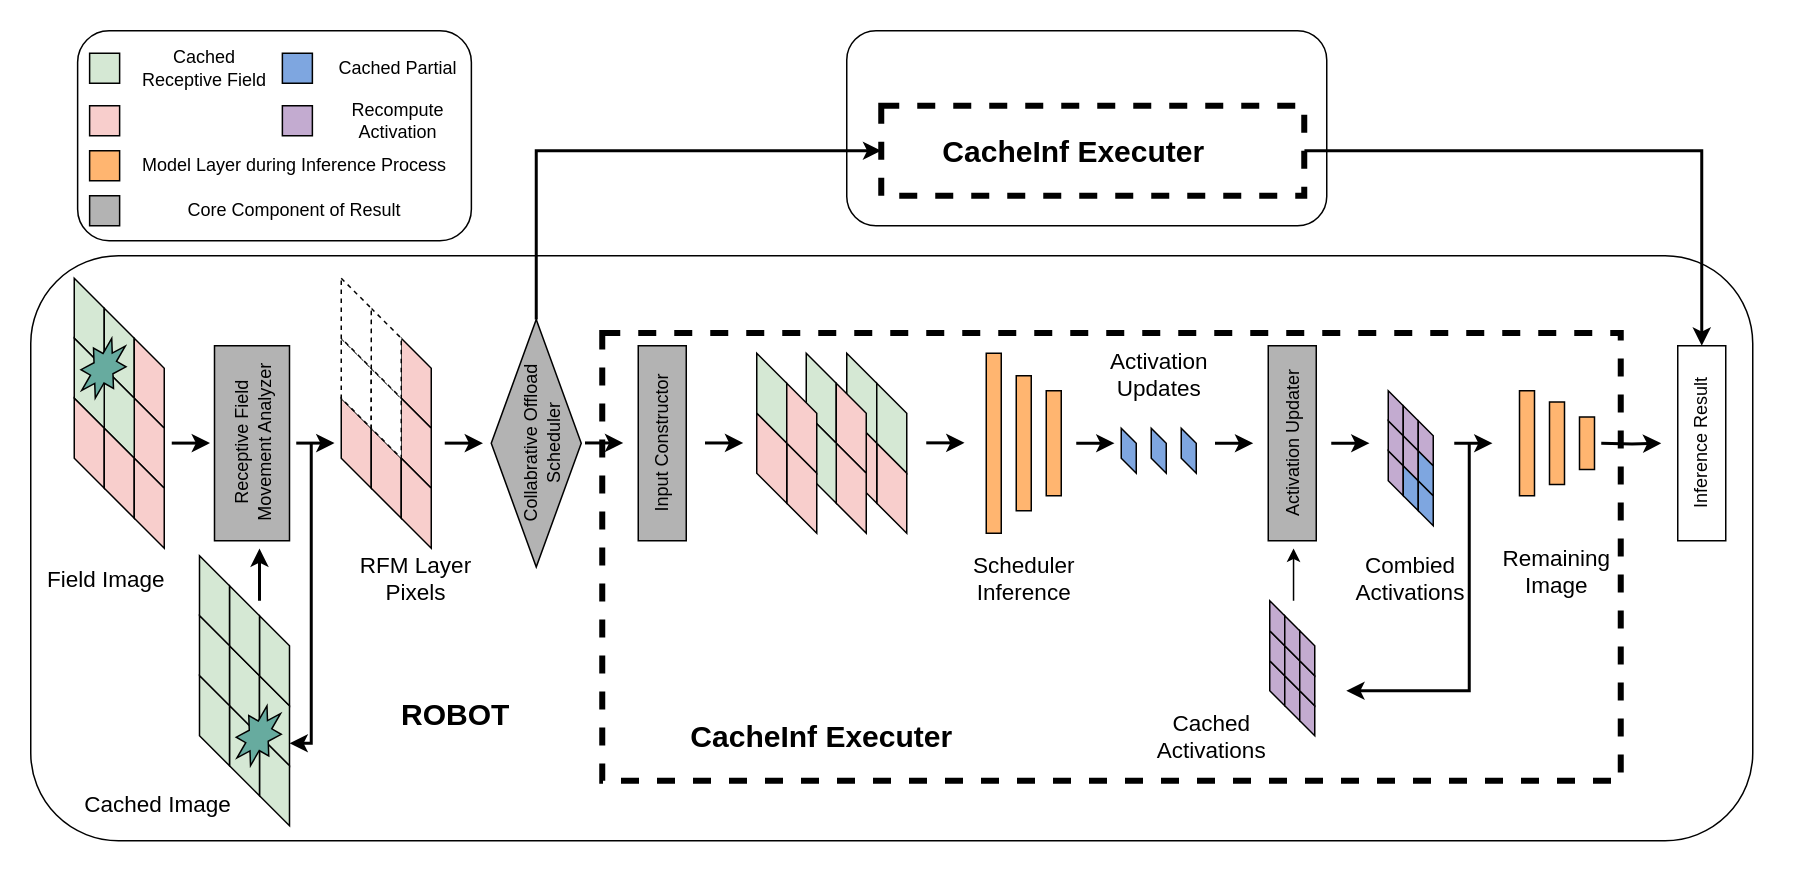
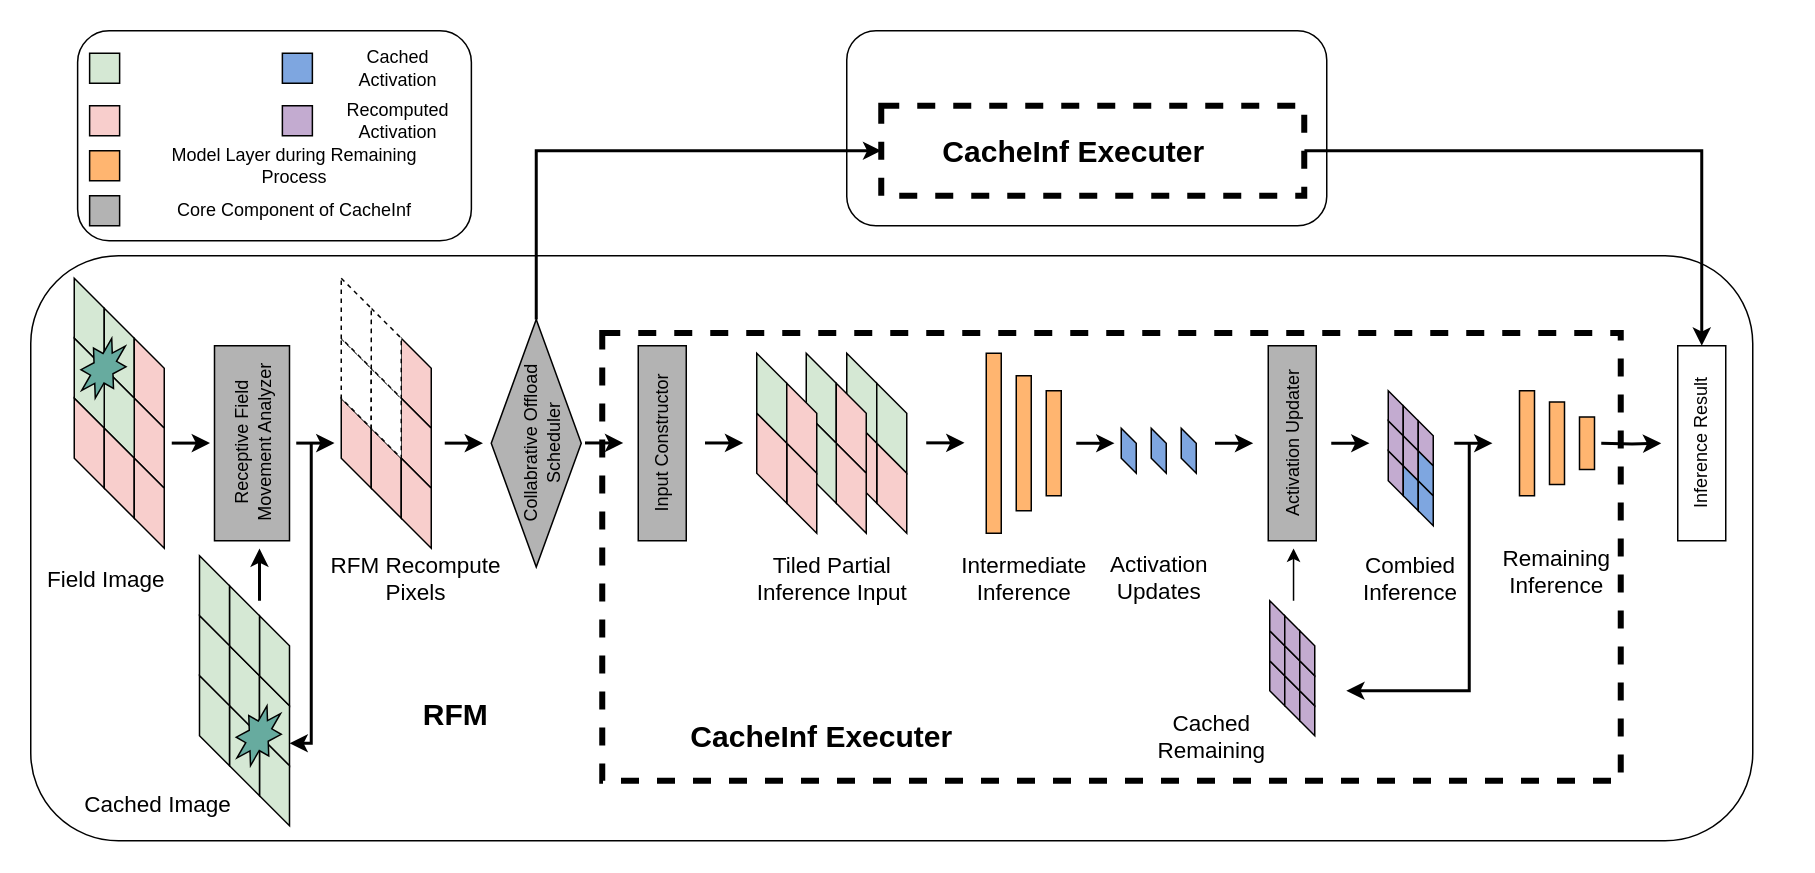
(205, 68) -> none
(398, 68) -> (398, 68)
(398, 121) -> (398, 121)
(295, 166) -> (295, 166)
(295, 211) -> (295, 211)
(1159, 387) -> (1159, 590)
(1557, 571) -> (1557, 571)
(416, 578) -> (416, 578)
none -> (833, 578)
(1025, 578) -> (1025, 578)
(1411, 578) -> (1411, 578)
(456, 713) -> (456, 713)
(1212, 736) -> (1212, 736)
